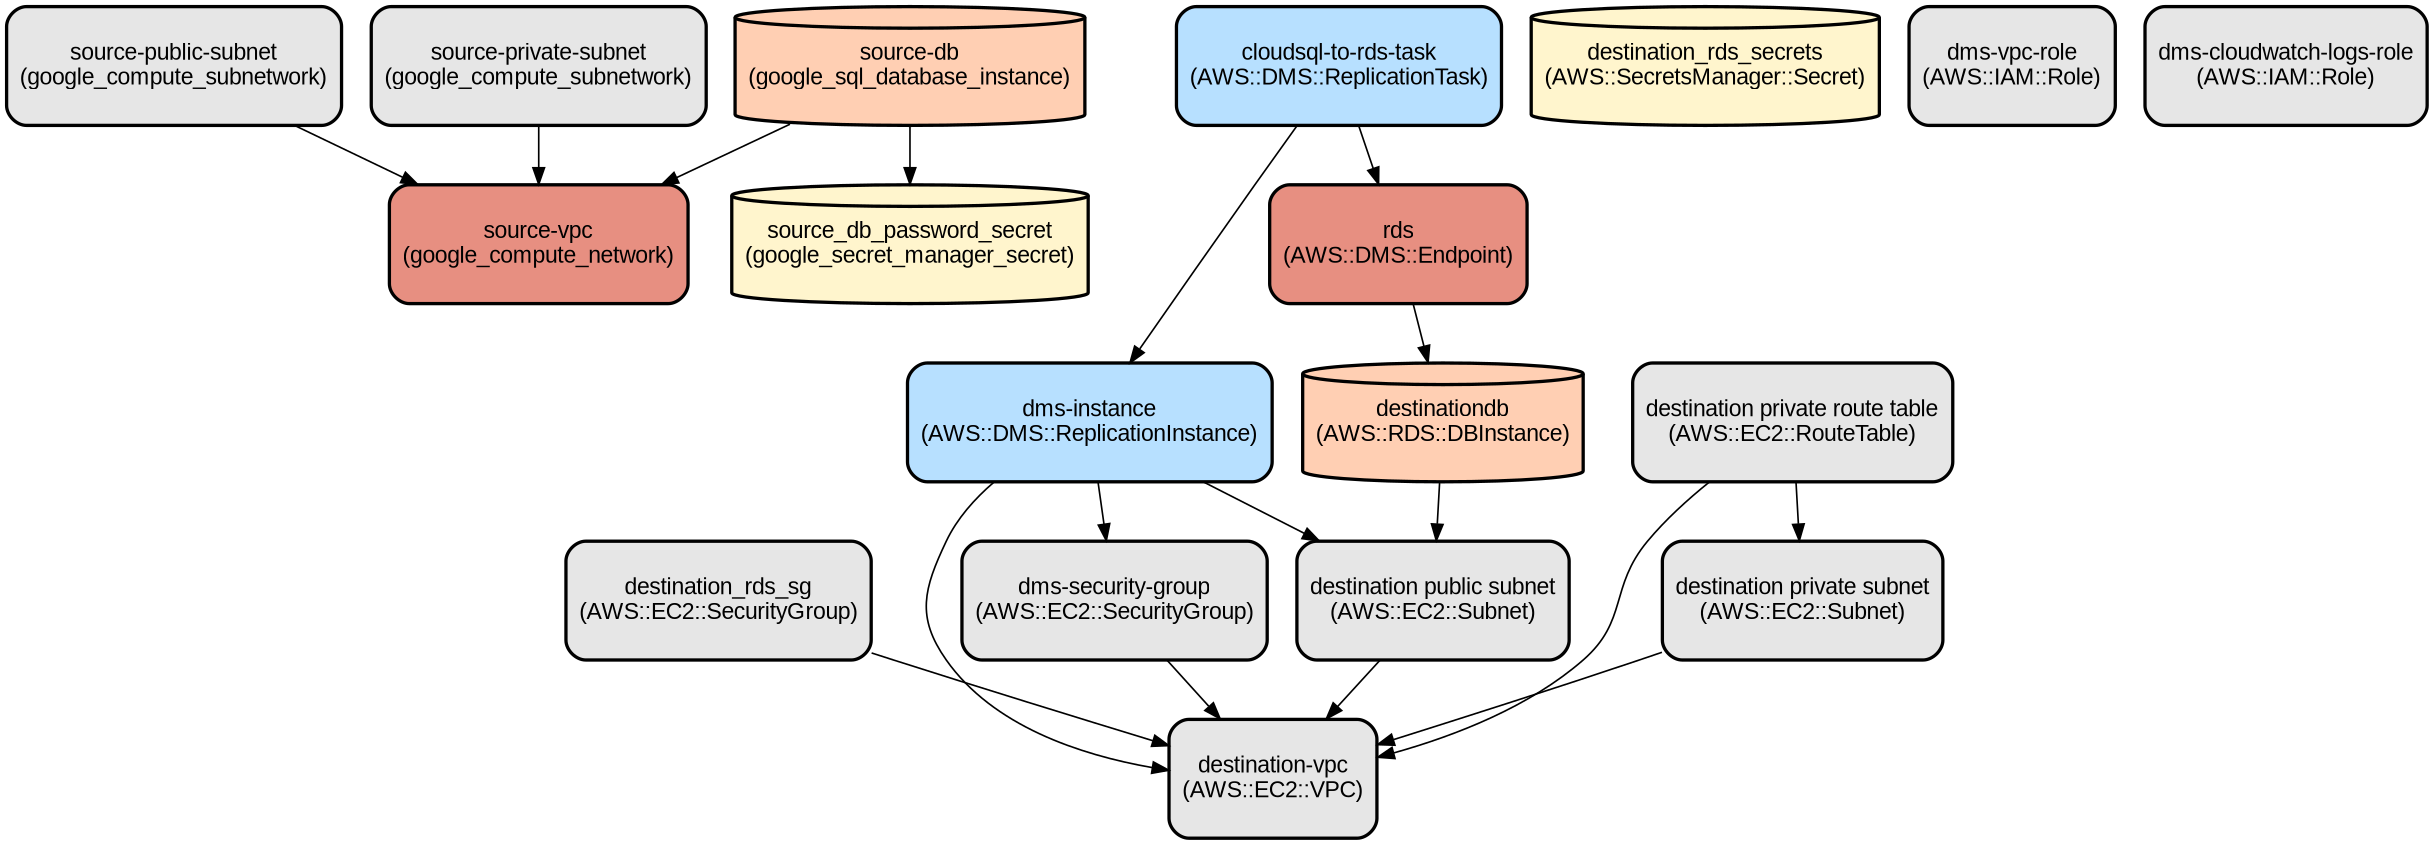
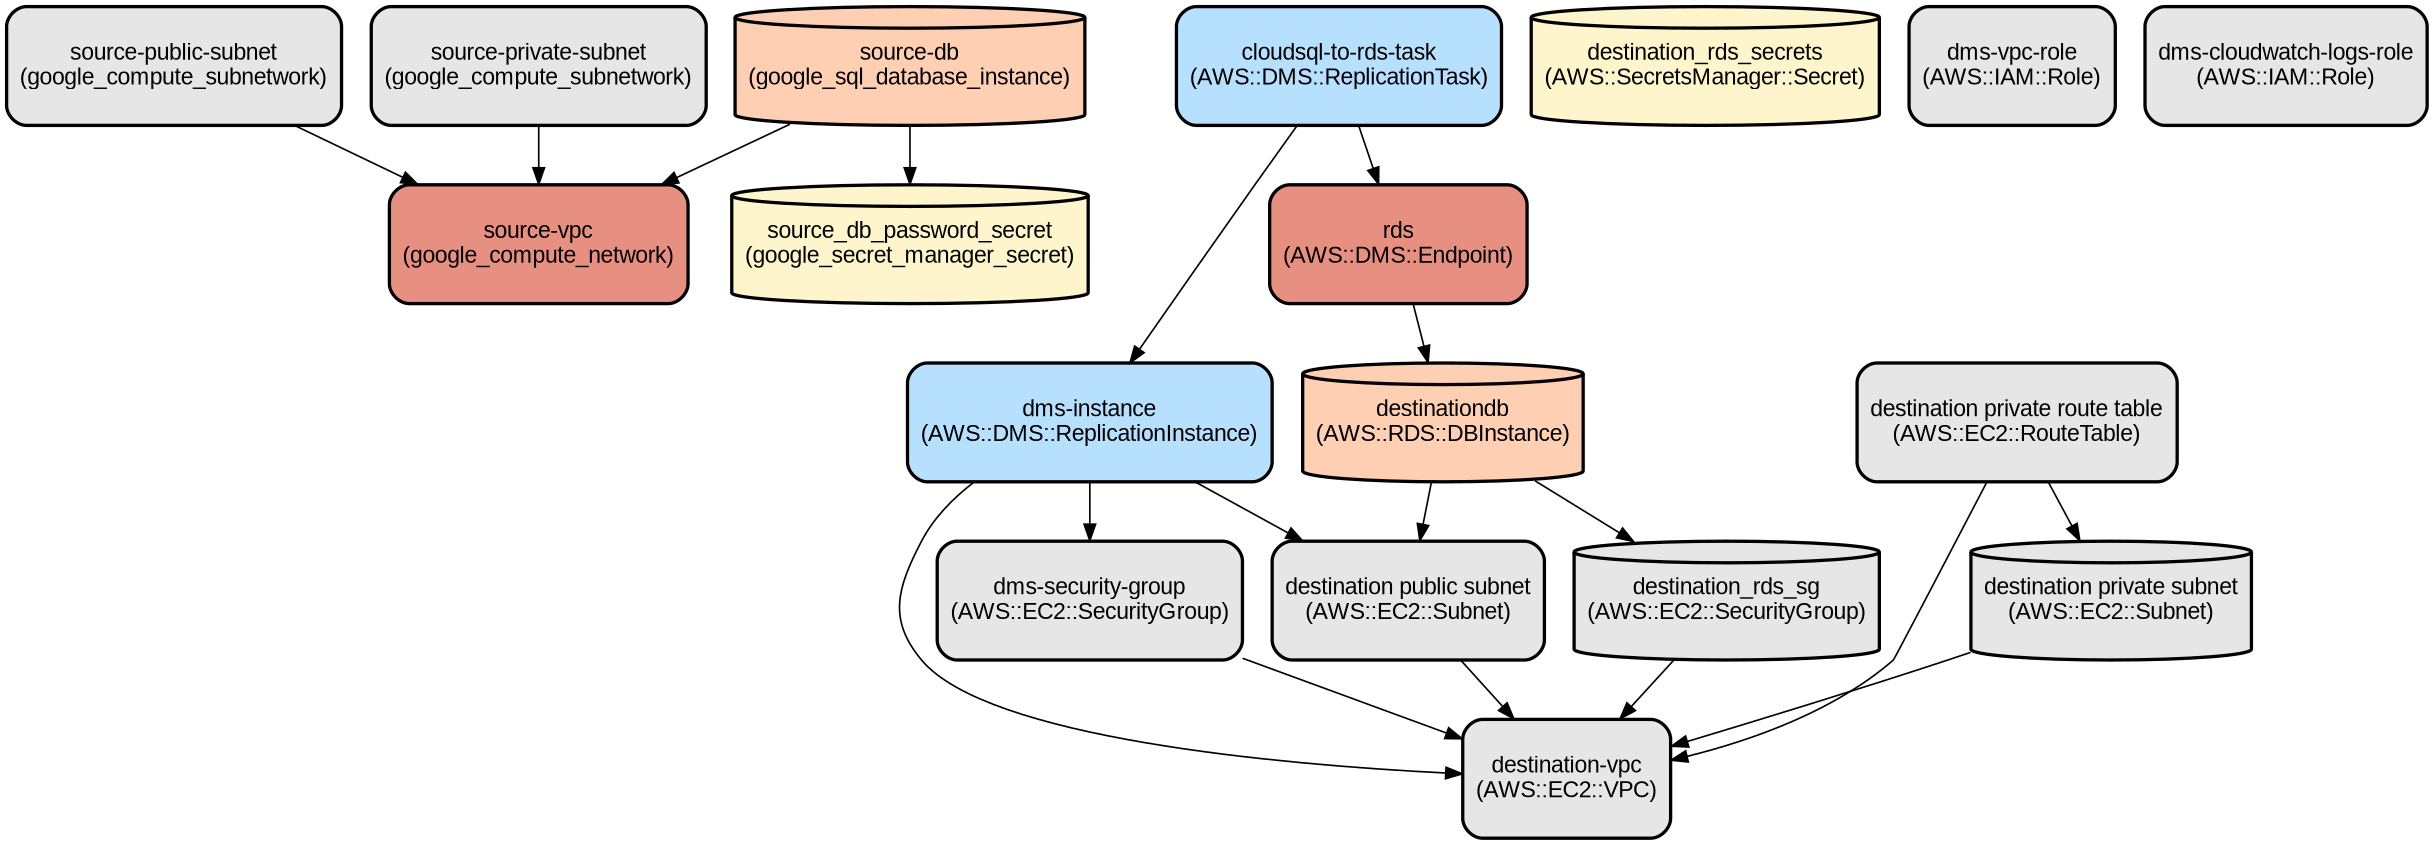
none -> (1577, 507)
(719, 601) -> (1727, 601)
(1803, 601) -> (2111, 601)
